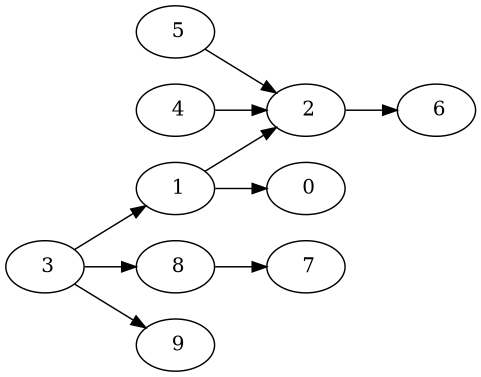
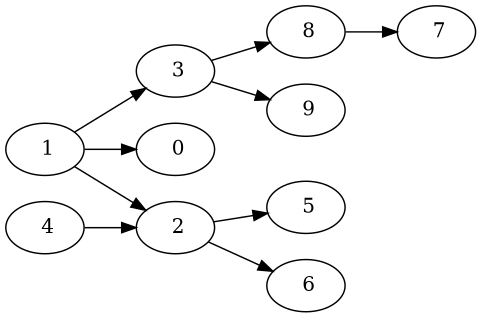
(234, 67) -> (234, 219)
(104, 231) -> (104, 114)
